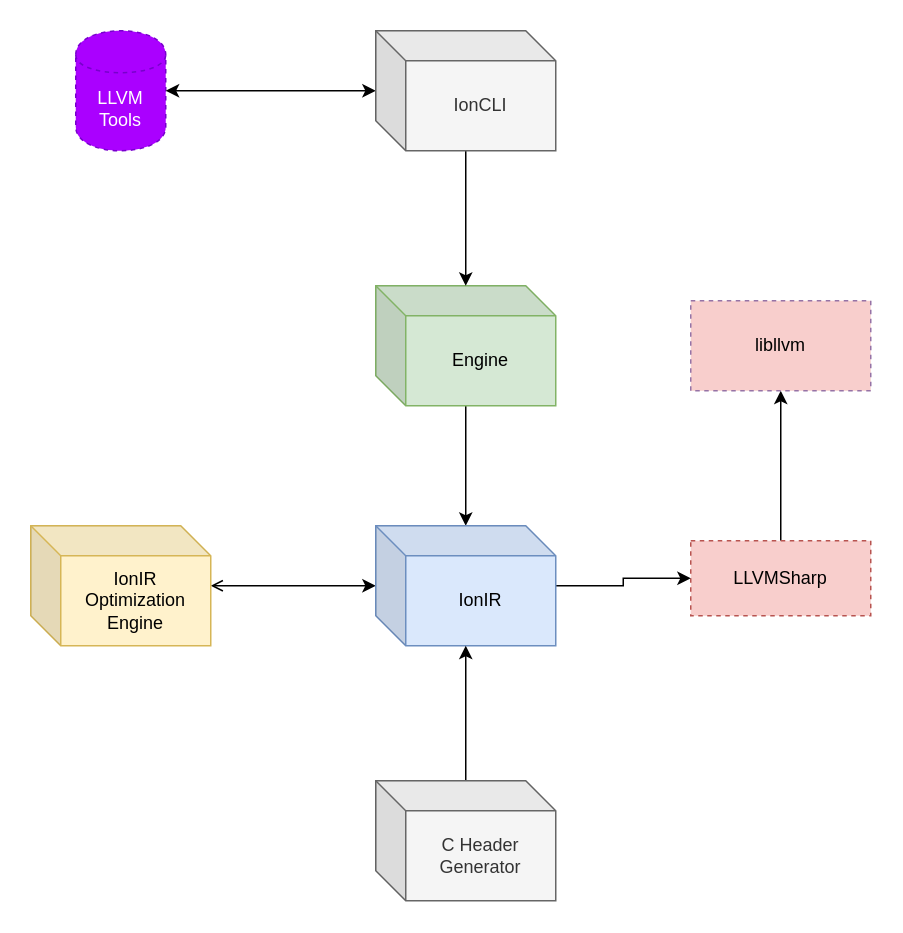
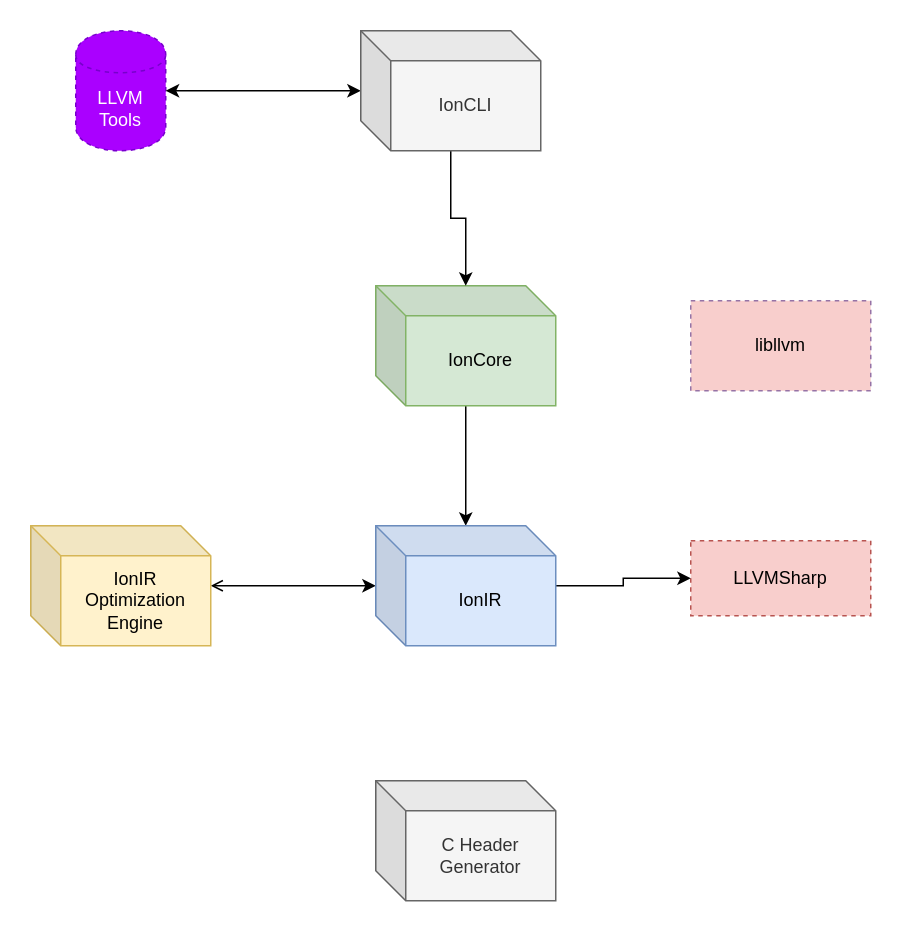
(466, 91) -> (451, 91)
(481, 361) -> (481, 361)
(781, 471) -> none
(466, 719) -> none
